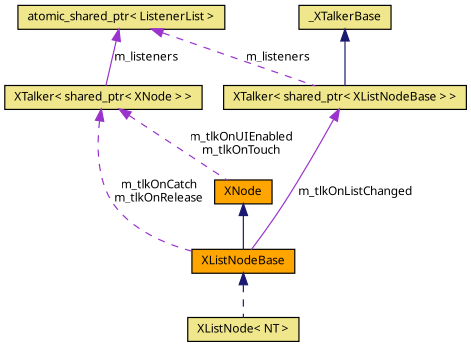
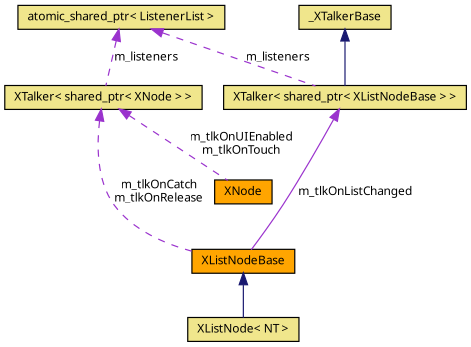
(111, 63) -> (111, 63)
(243, 233) -> none
(243, 301) -> (243, 301)
